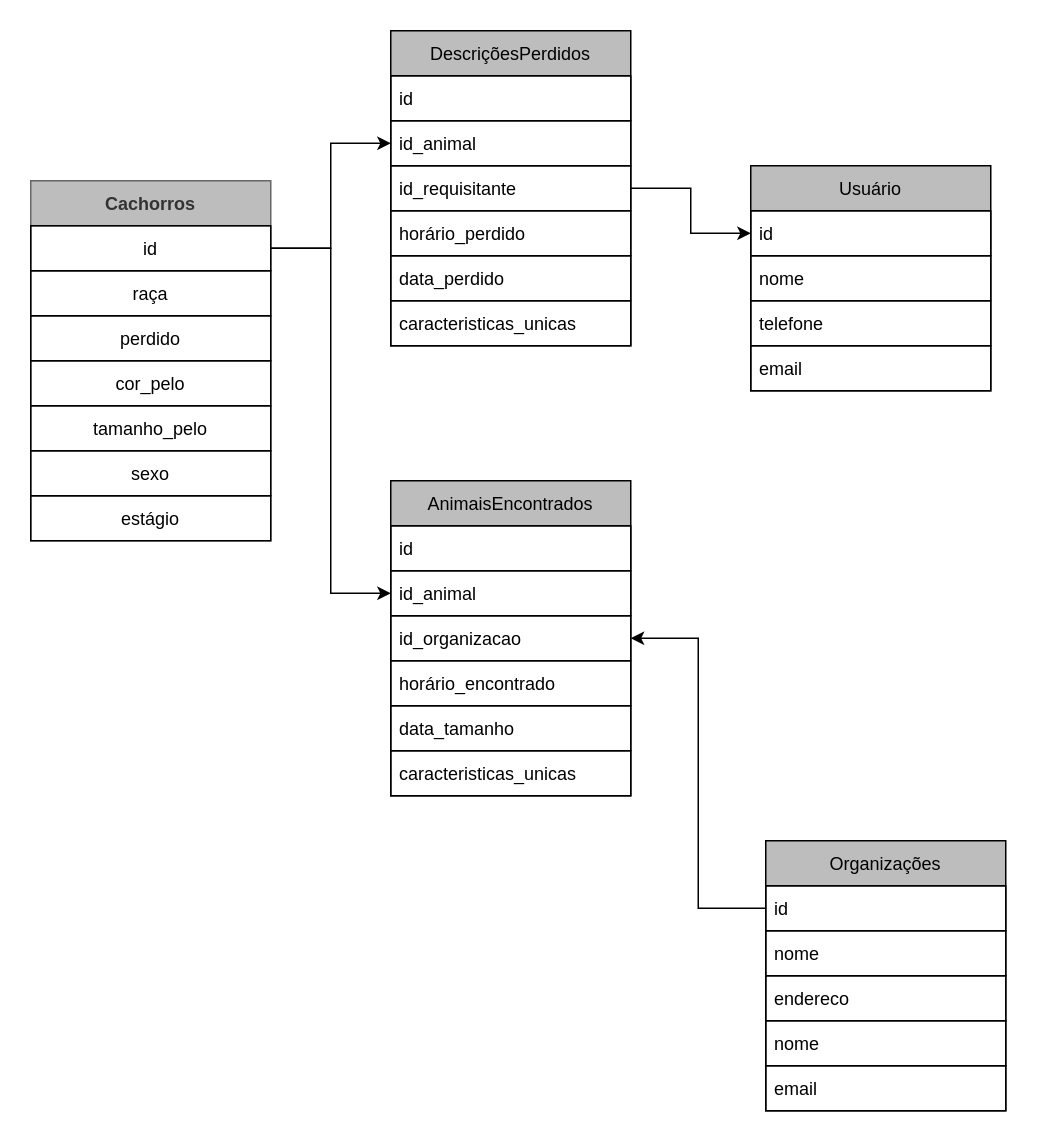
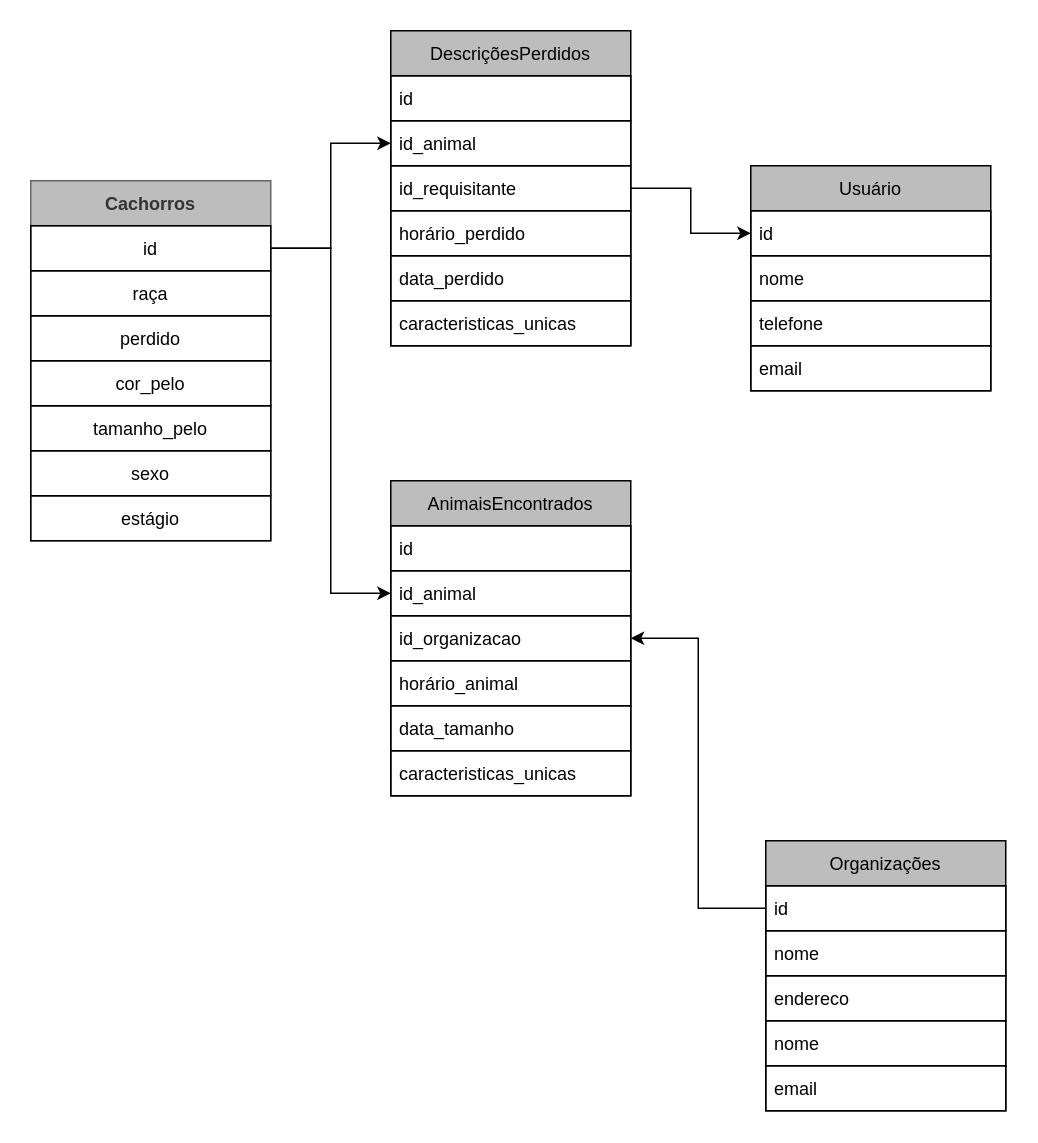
(487, 684) -> (463, 684)
